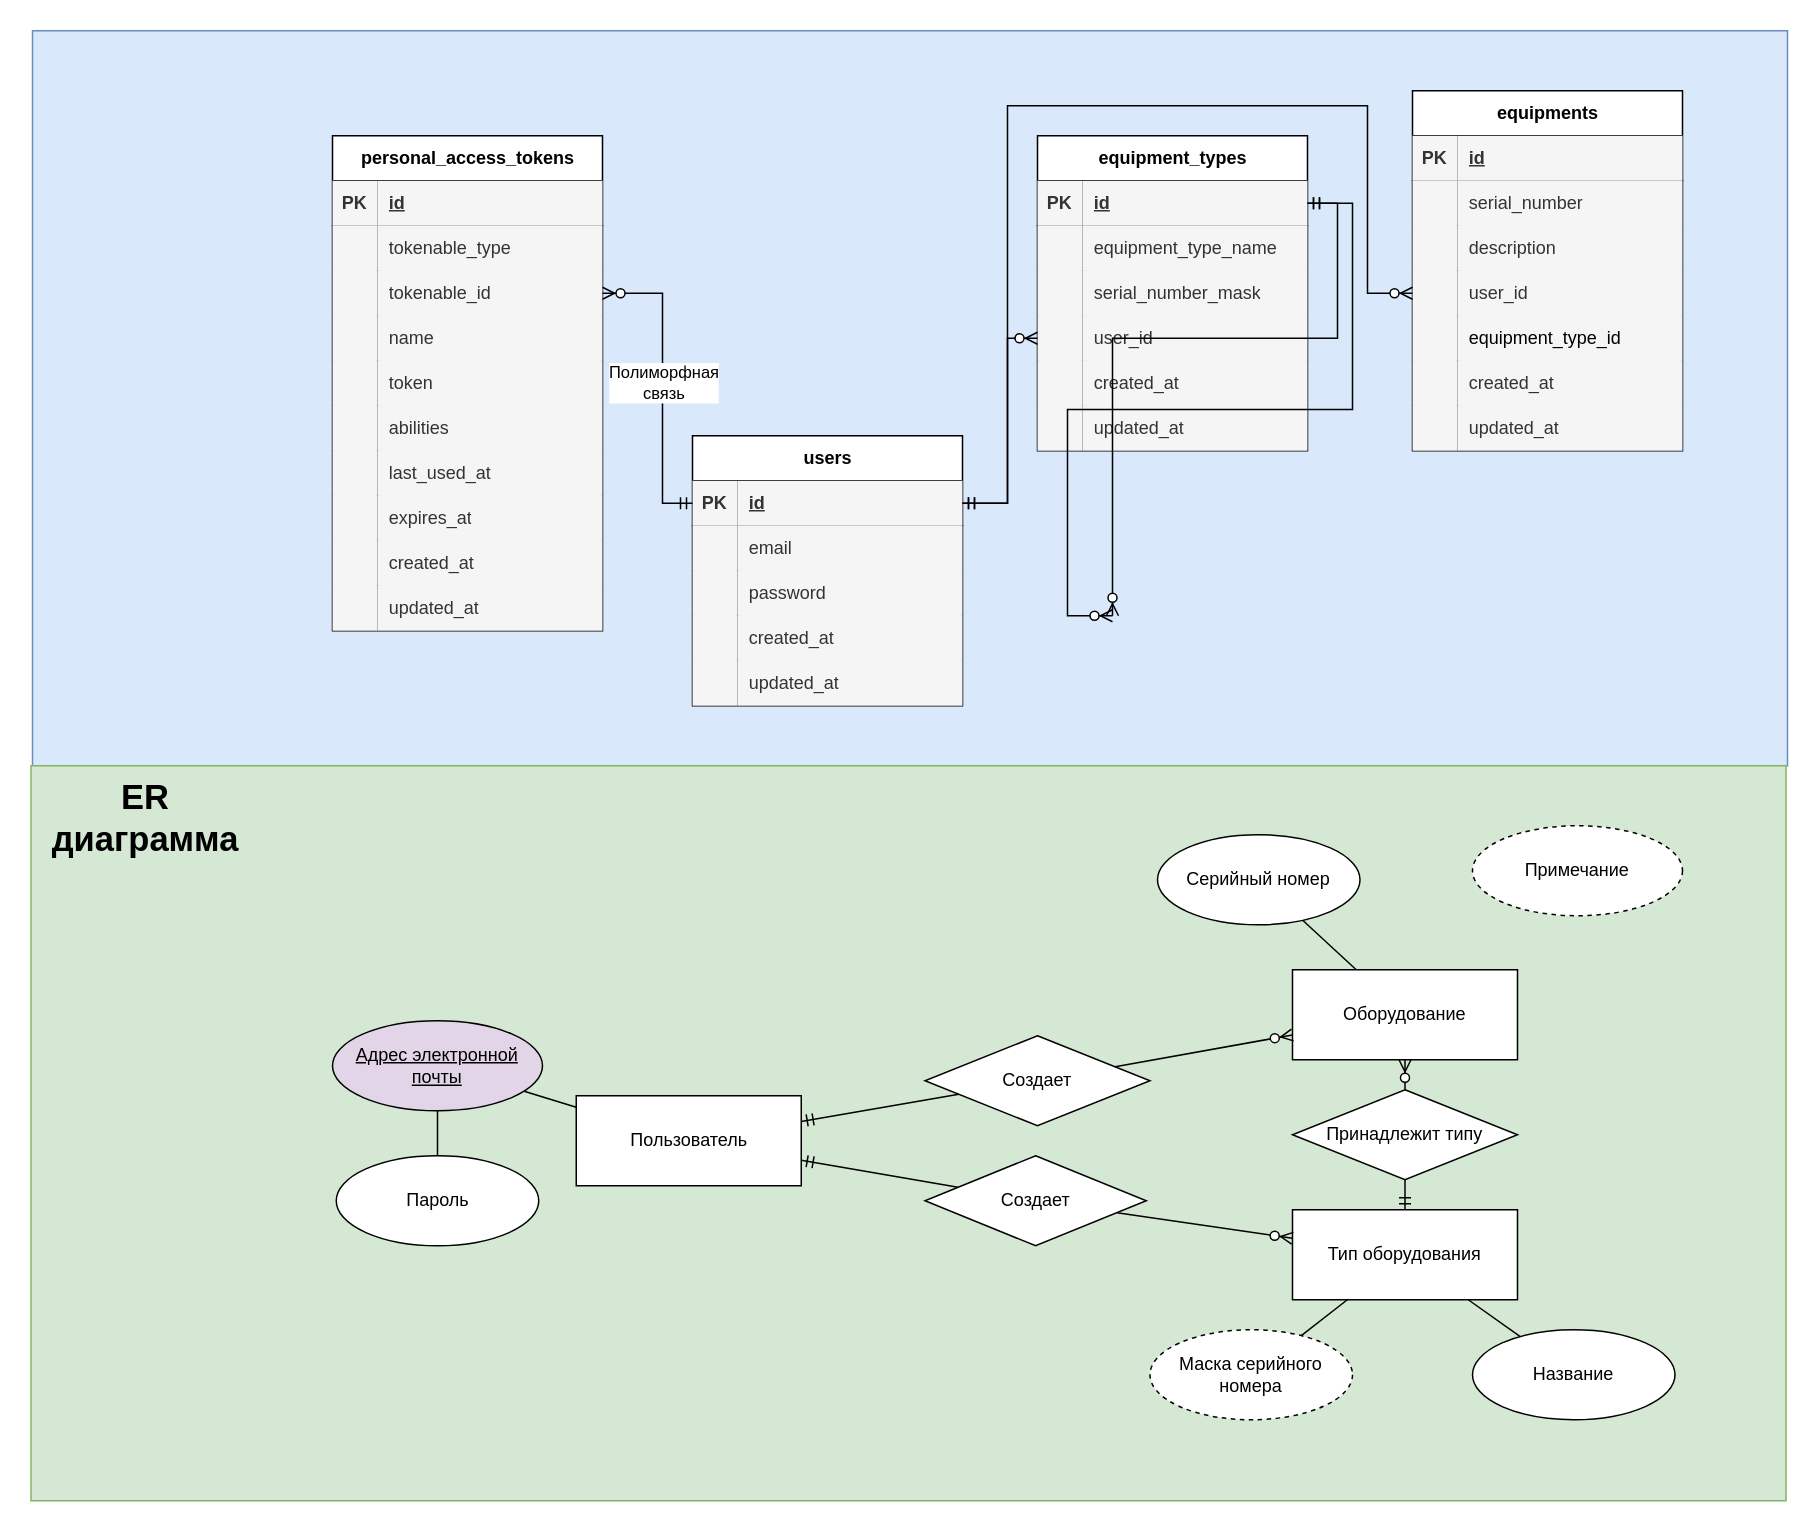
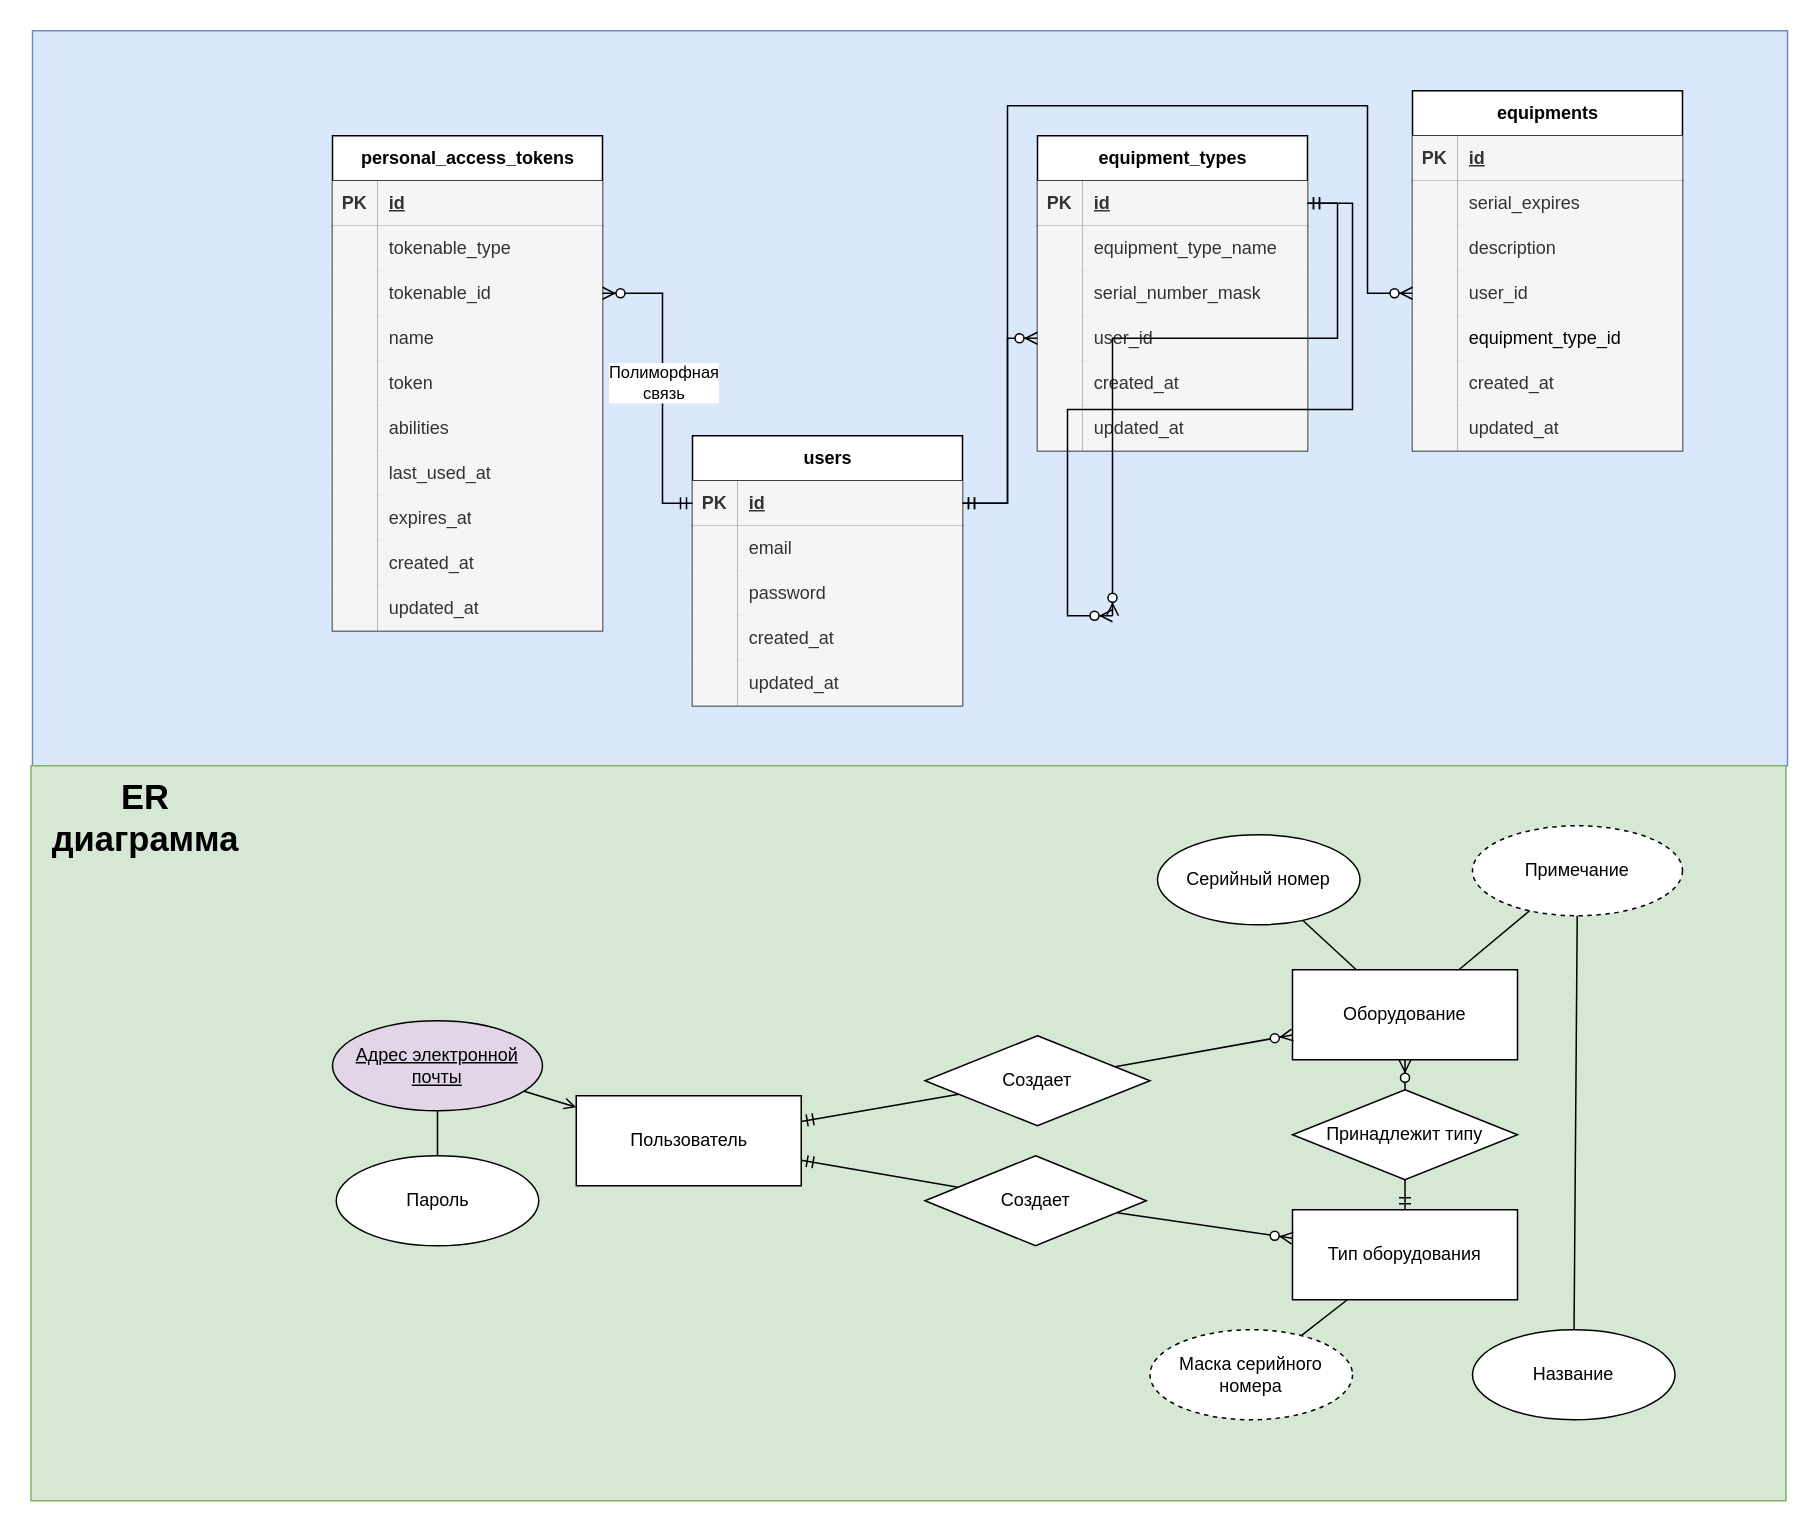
(1530, 203) -> (1533, 203)
none -> (1494, 940)
(571, 1106) -> (570, 1105)
(1494, 1318) -> (1575, 1123)
